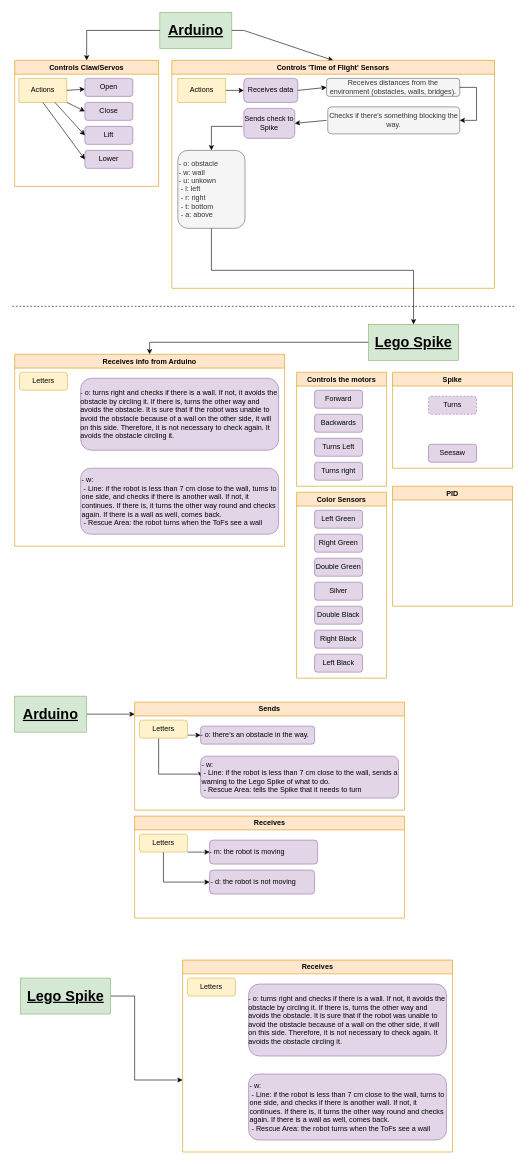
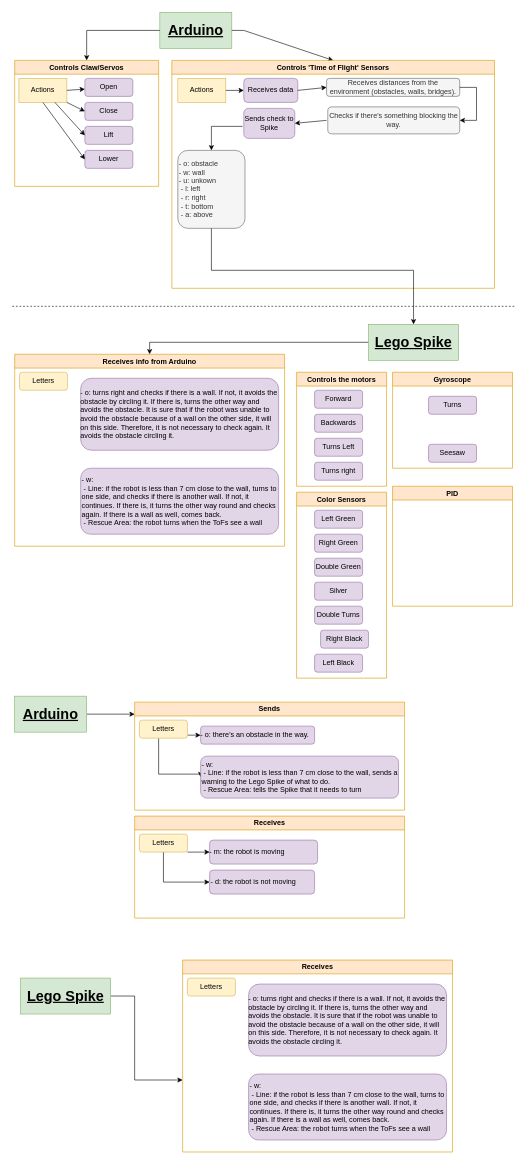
(453, 380) -> (453, 380)
(453, 405) -> (453, 405)
(339, 615) -> (339, 615)
(339, 639) -> (345, 639)
